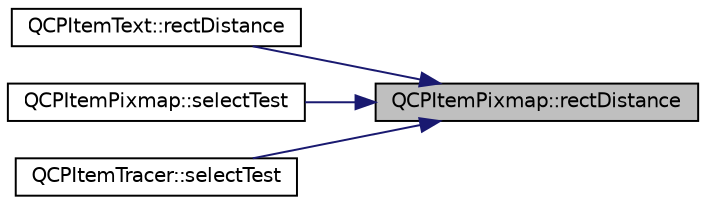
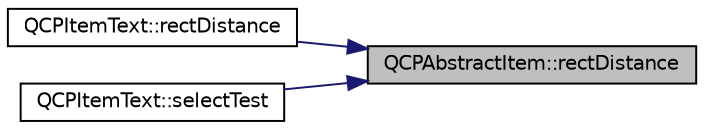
(156, 102) -> none
(537, 102) -> (532, 65)
(156, 177) -> (152, 102)
